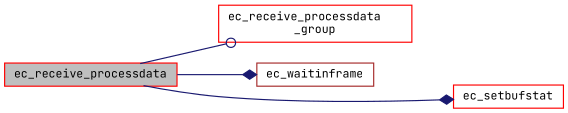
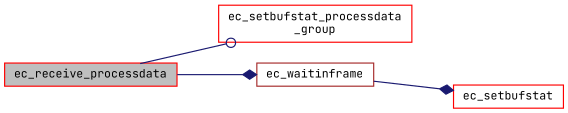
(315, 24) -> (315, 24)
(291, 101) -> (407, 85)
